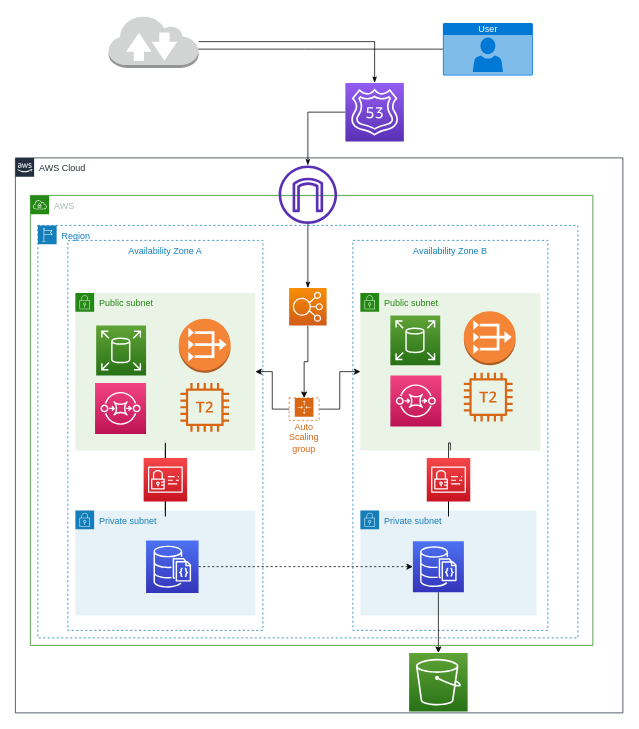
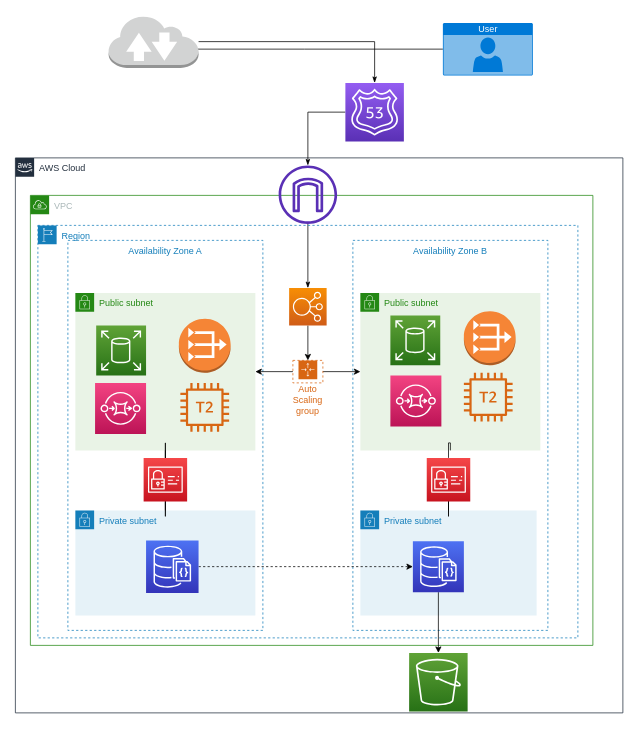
(62, 206) -> (62, 206)
(304, 409) -> (308, 372)
